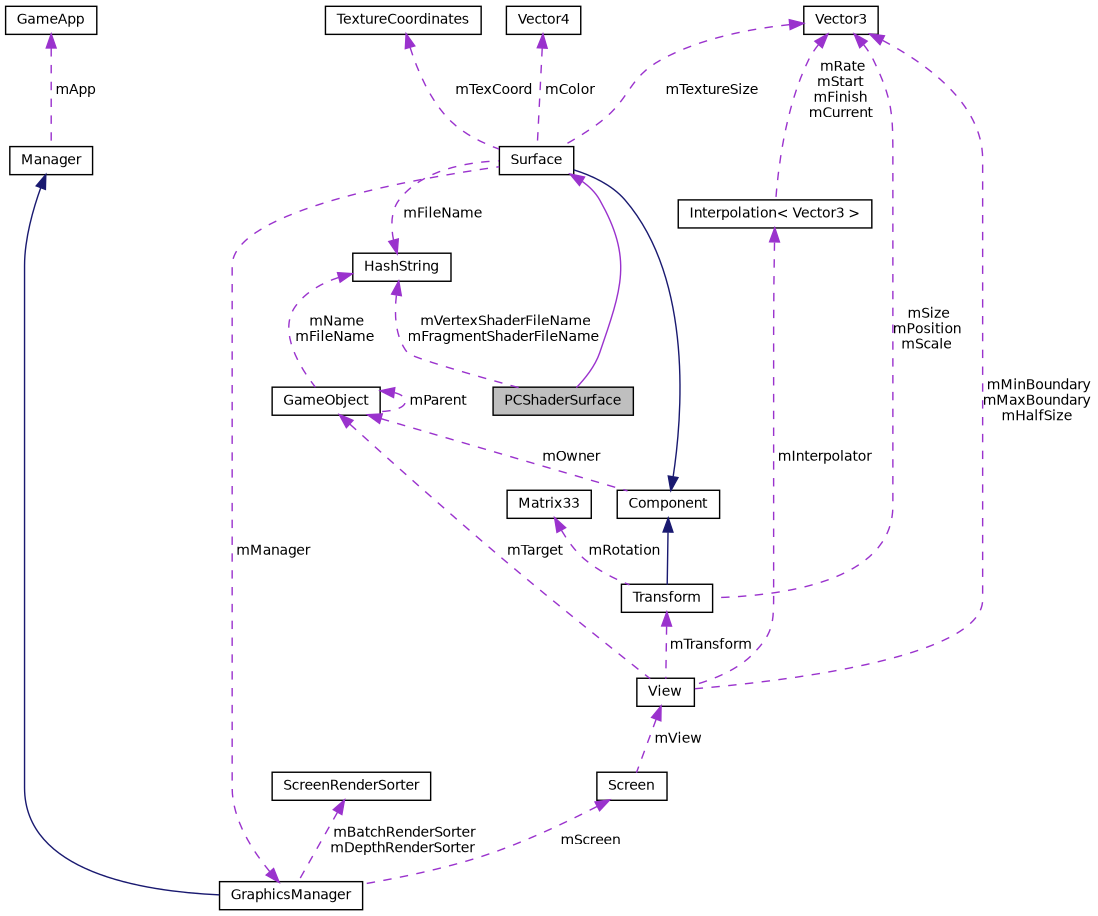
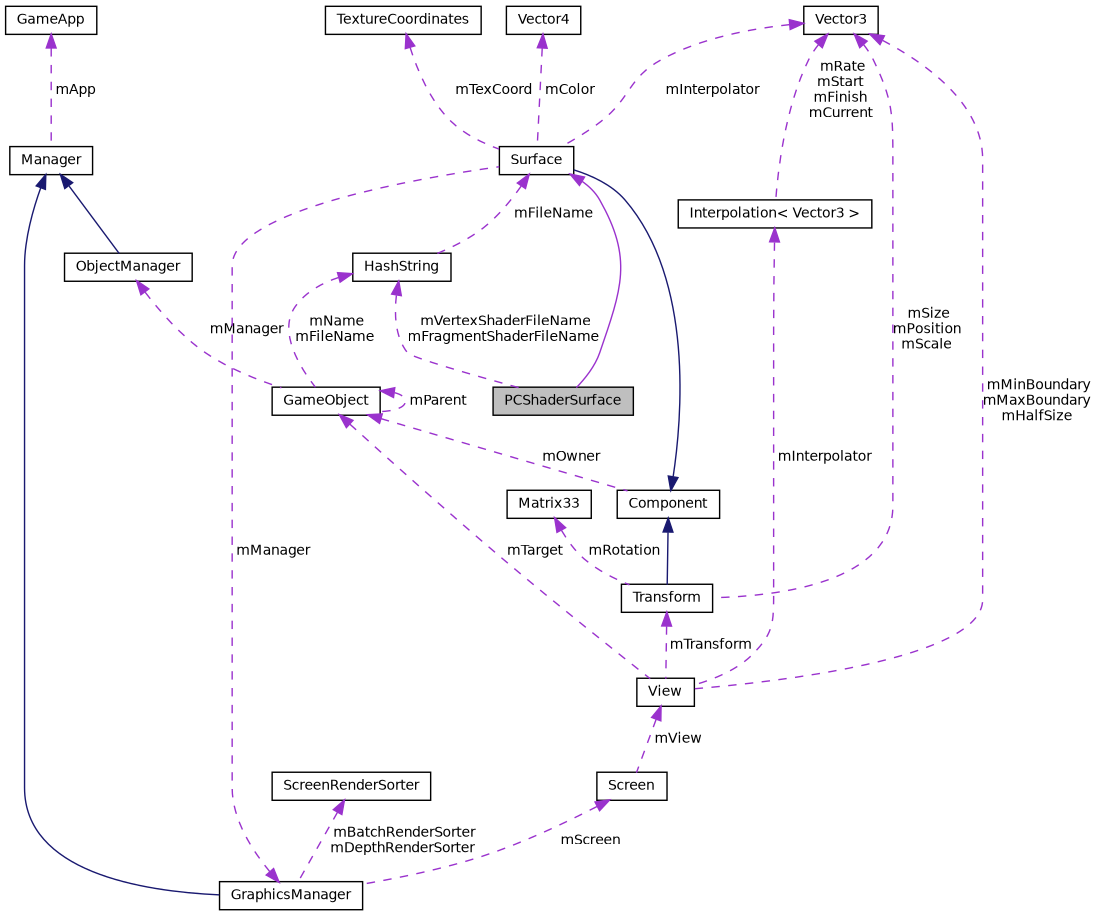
(711, 90) -> (711, 90)
(407, 192) -> (484, 227)
none -> (128, 267)
